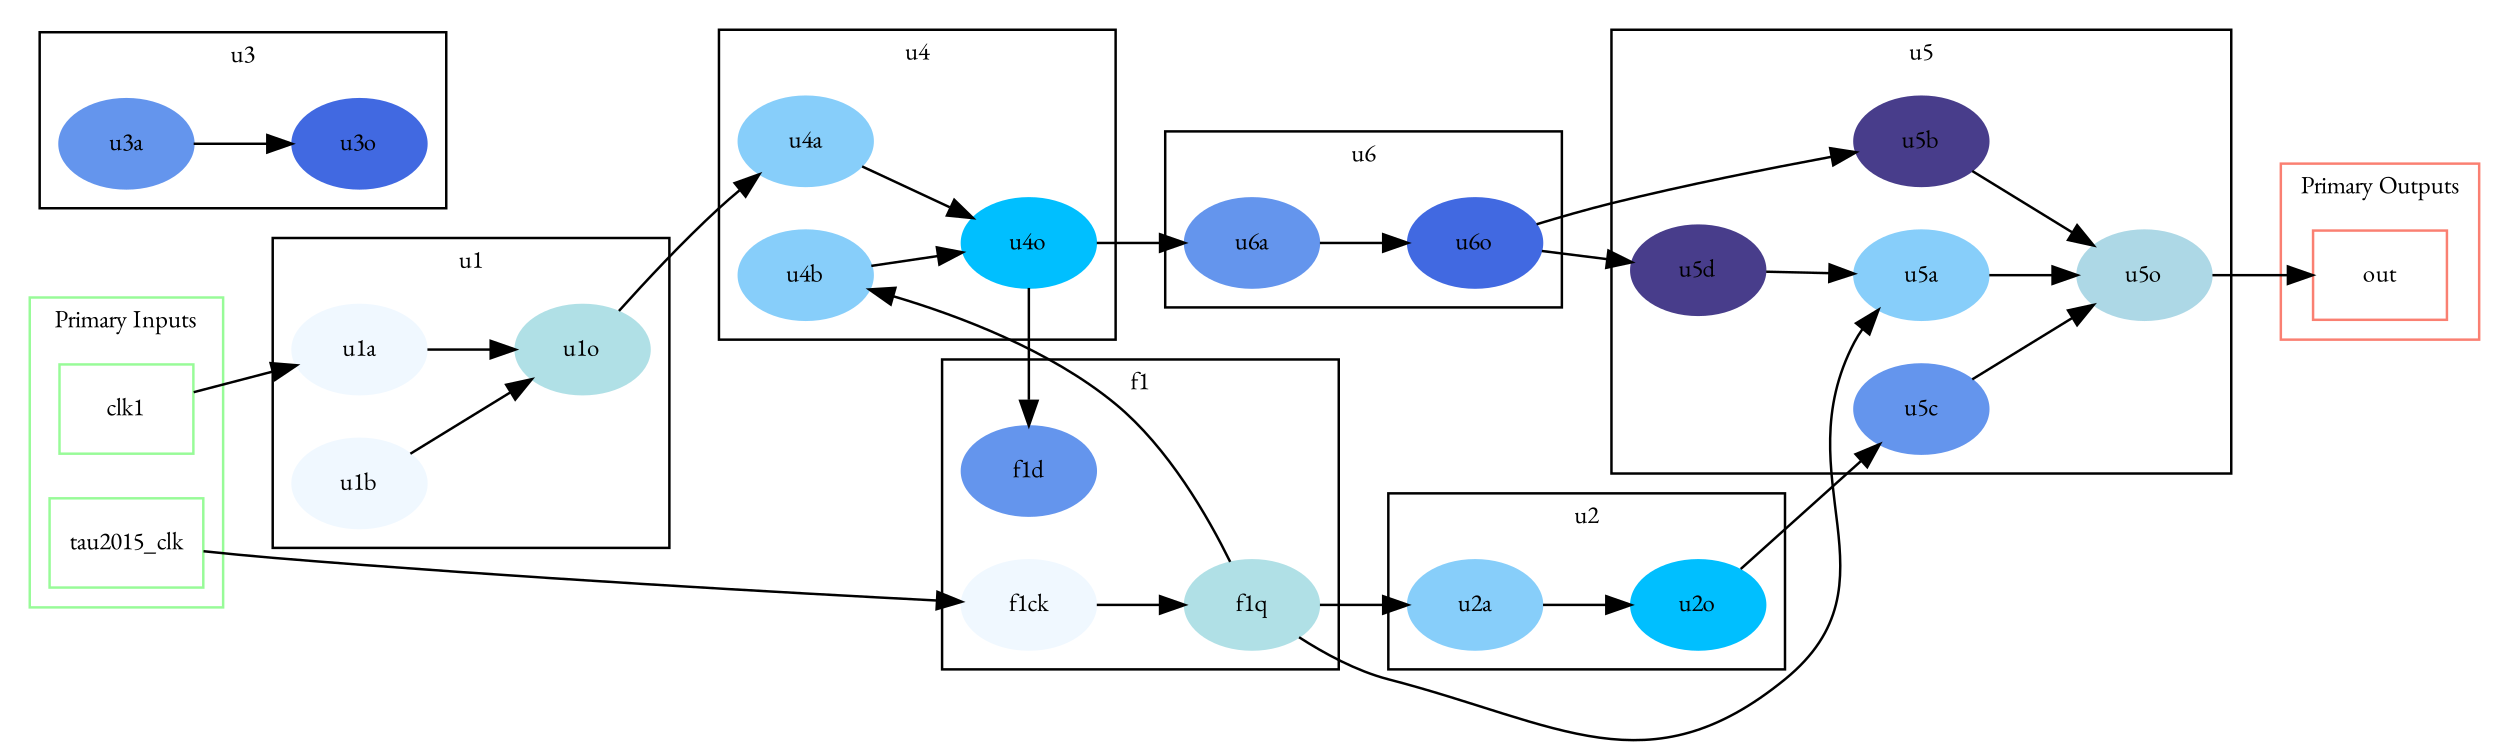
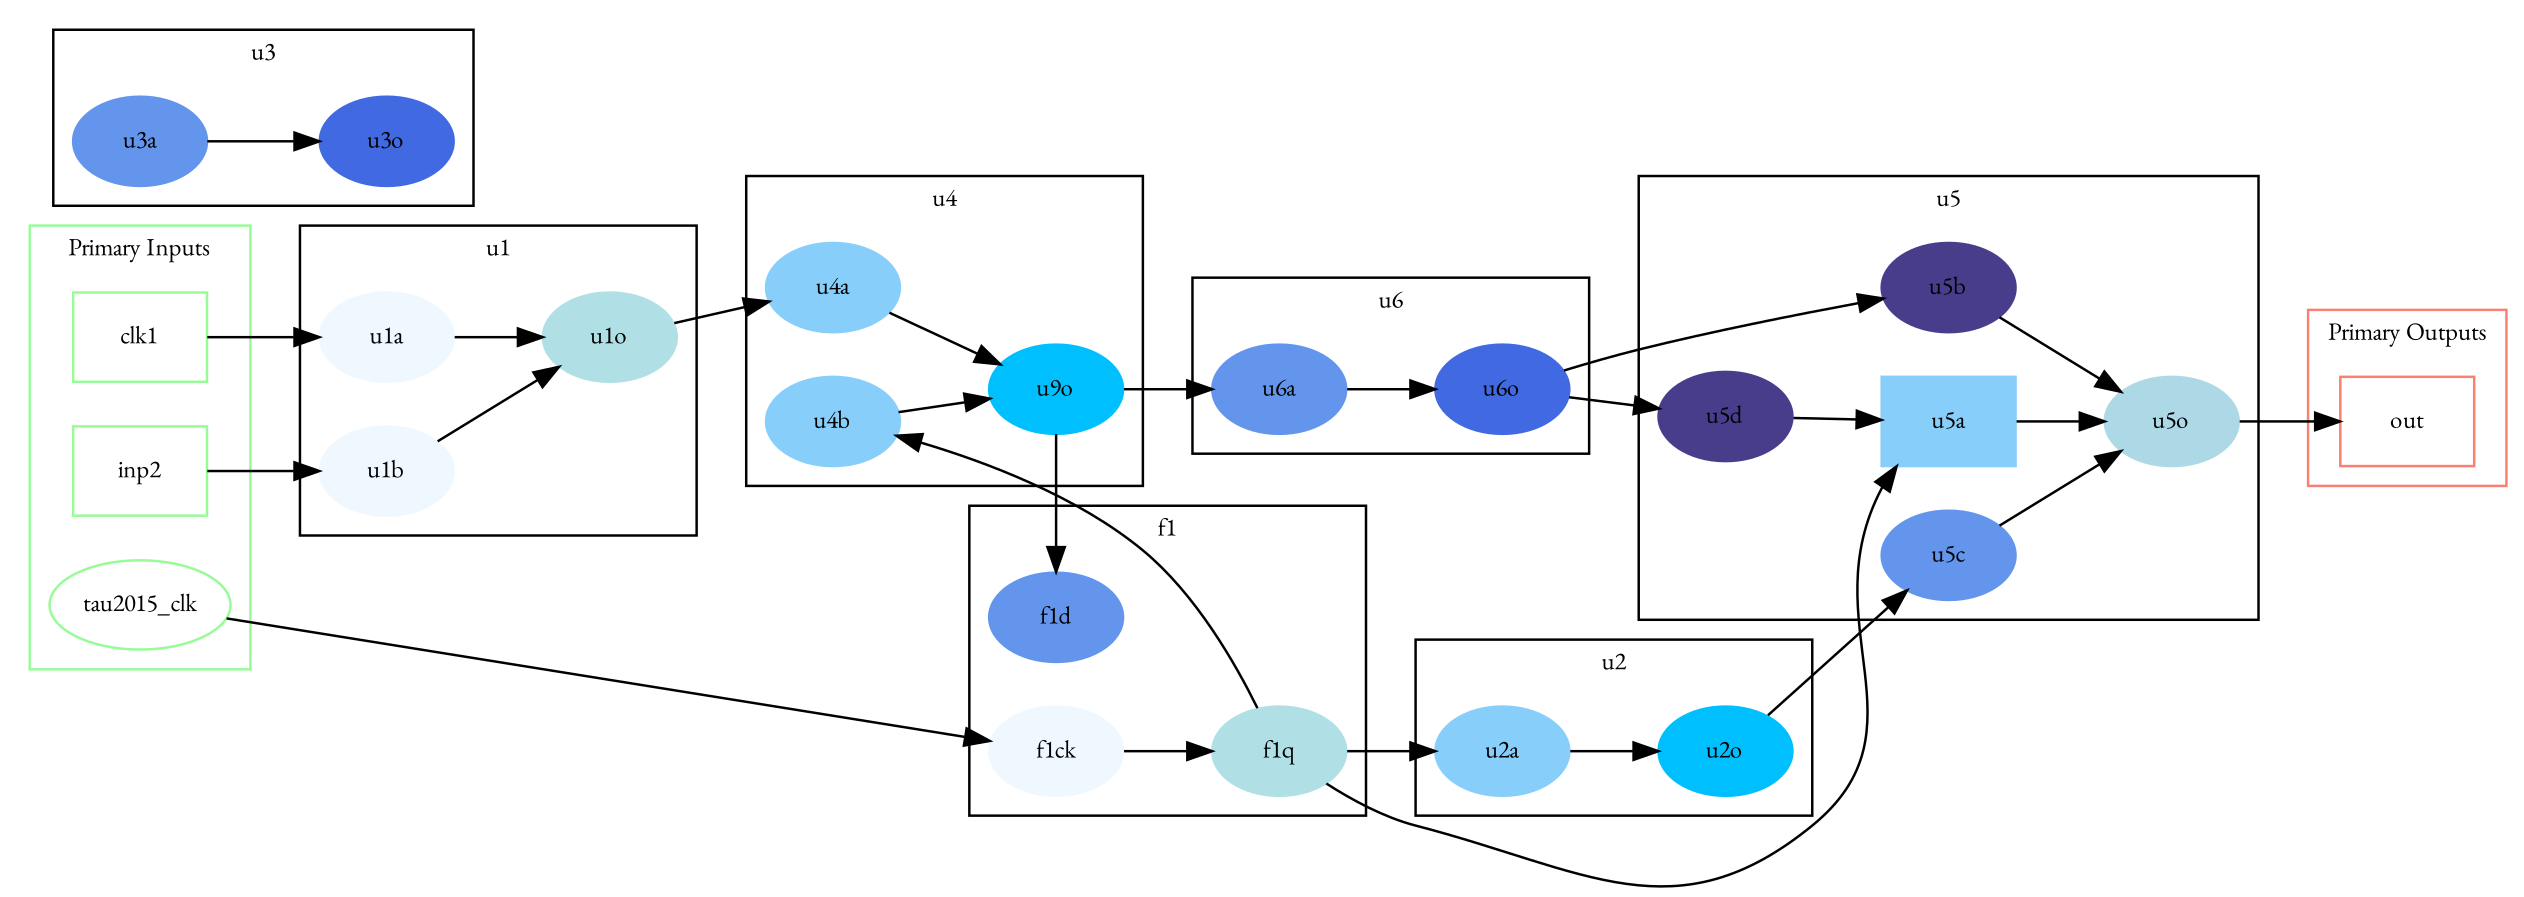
(1029, 243) -> (1056, 389)
(1921, 275) -> (1949, 421)
none -> (140, 471)
(126, 543) -> (140, 605)
